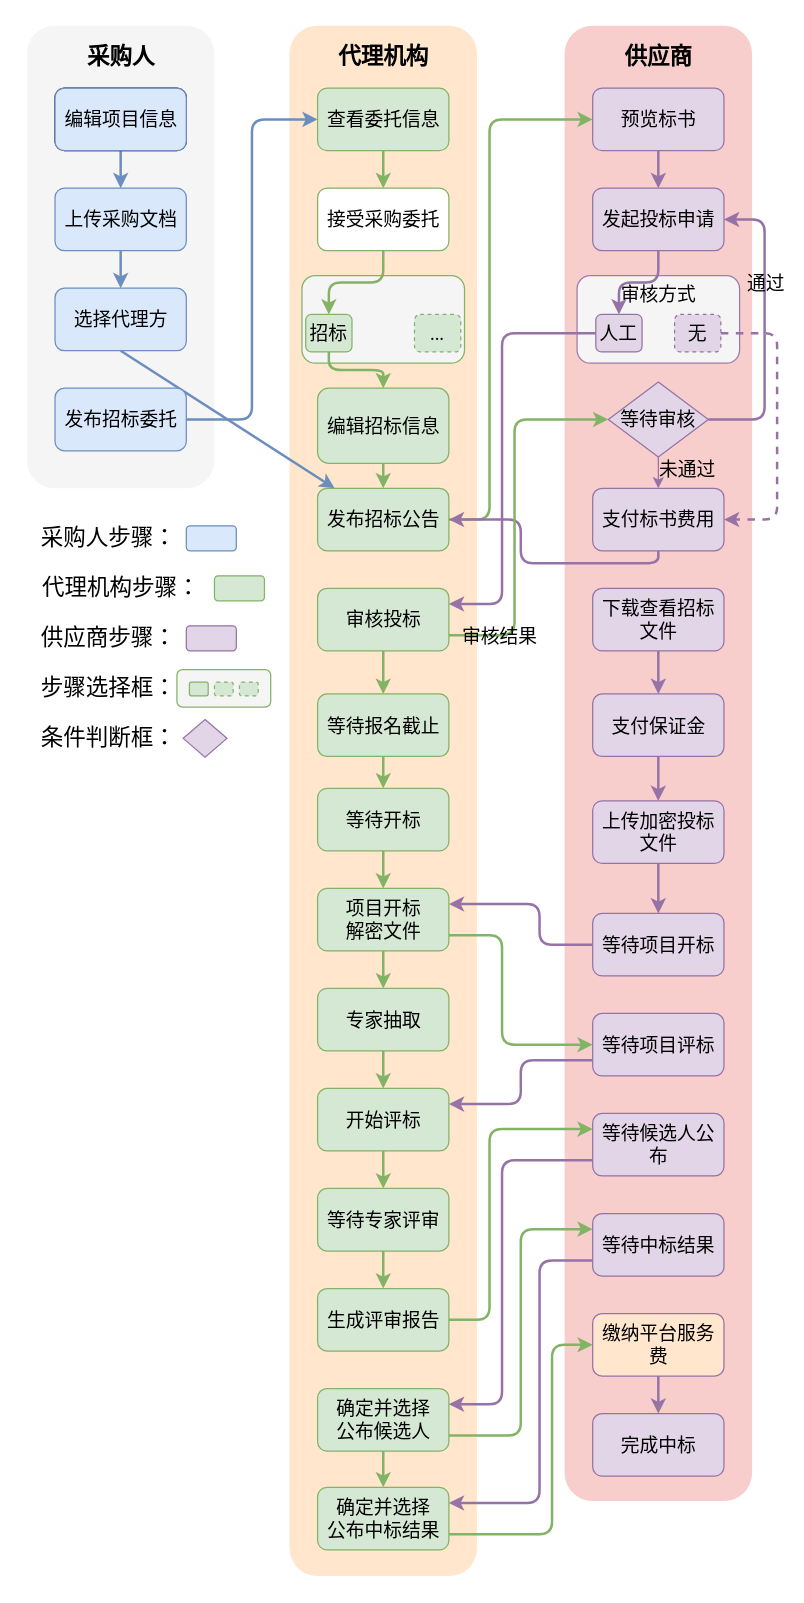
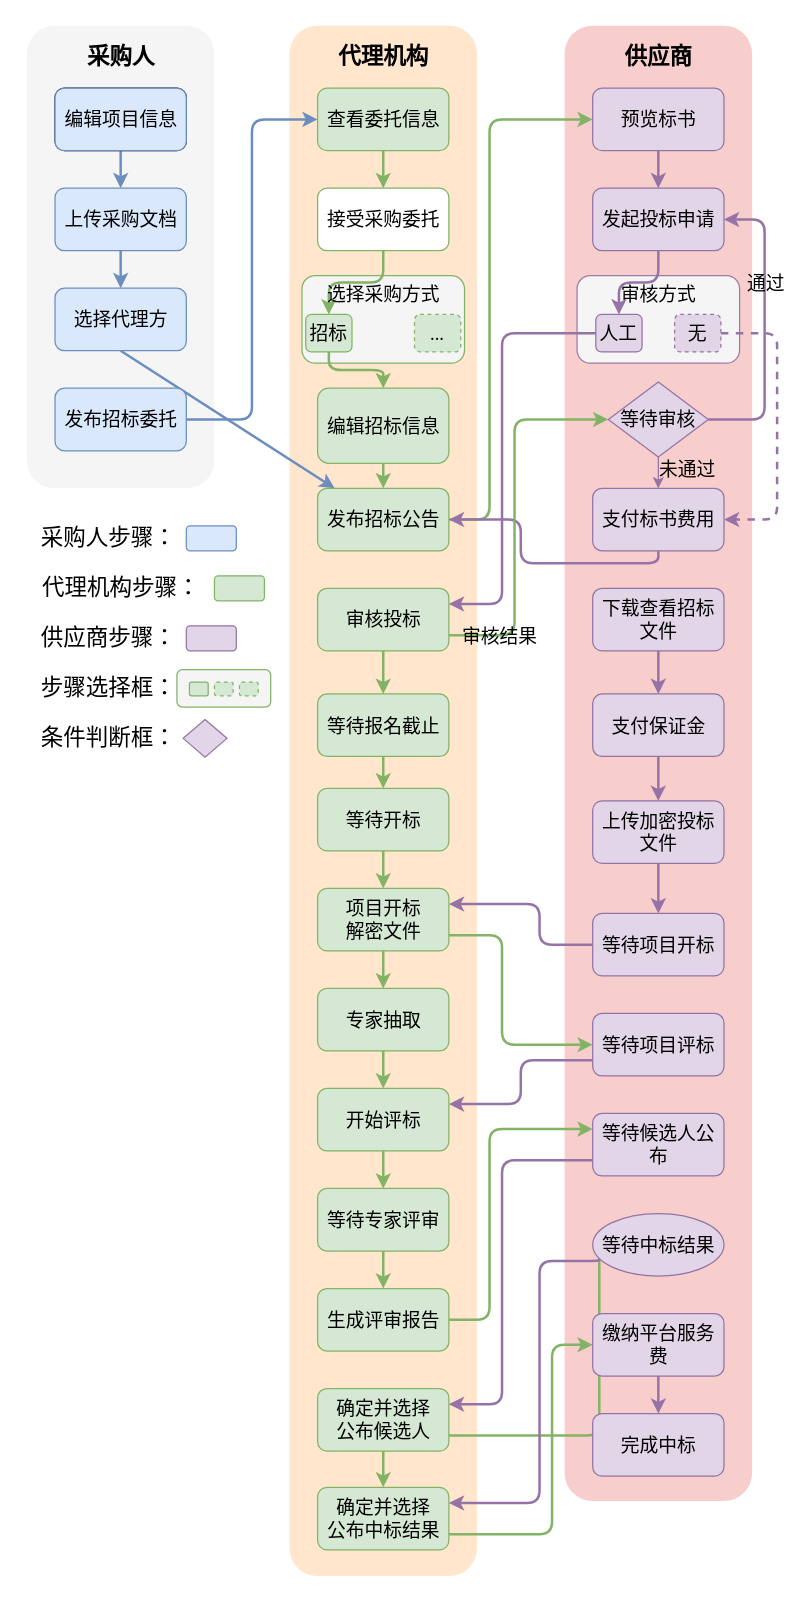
none -> (383, 294)
(658, 1244) -> (658, 1244)
(658, 1344) -> (658, 1344)
